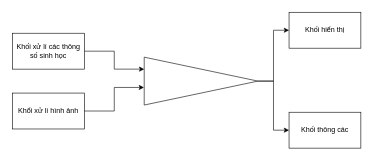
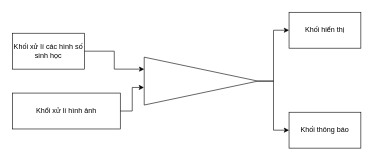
(48, 51) -> (48, 51)
(48, 111) -> (66, 111)
(326, 131) -> (326, 131)
